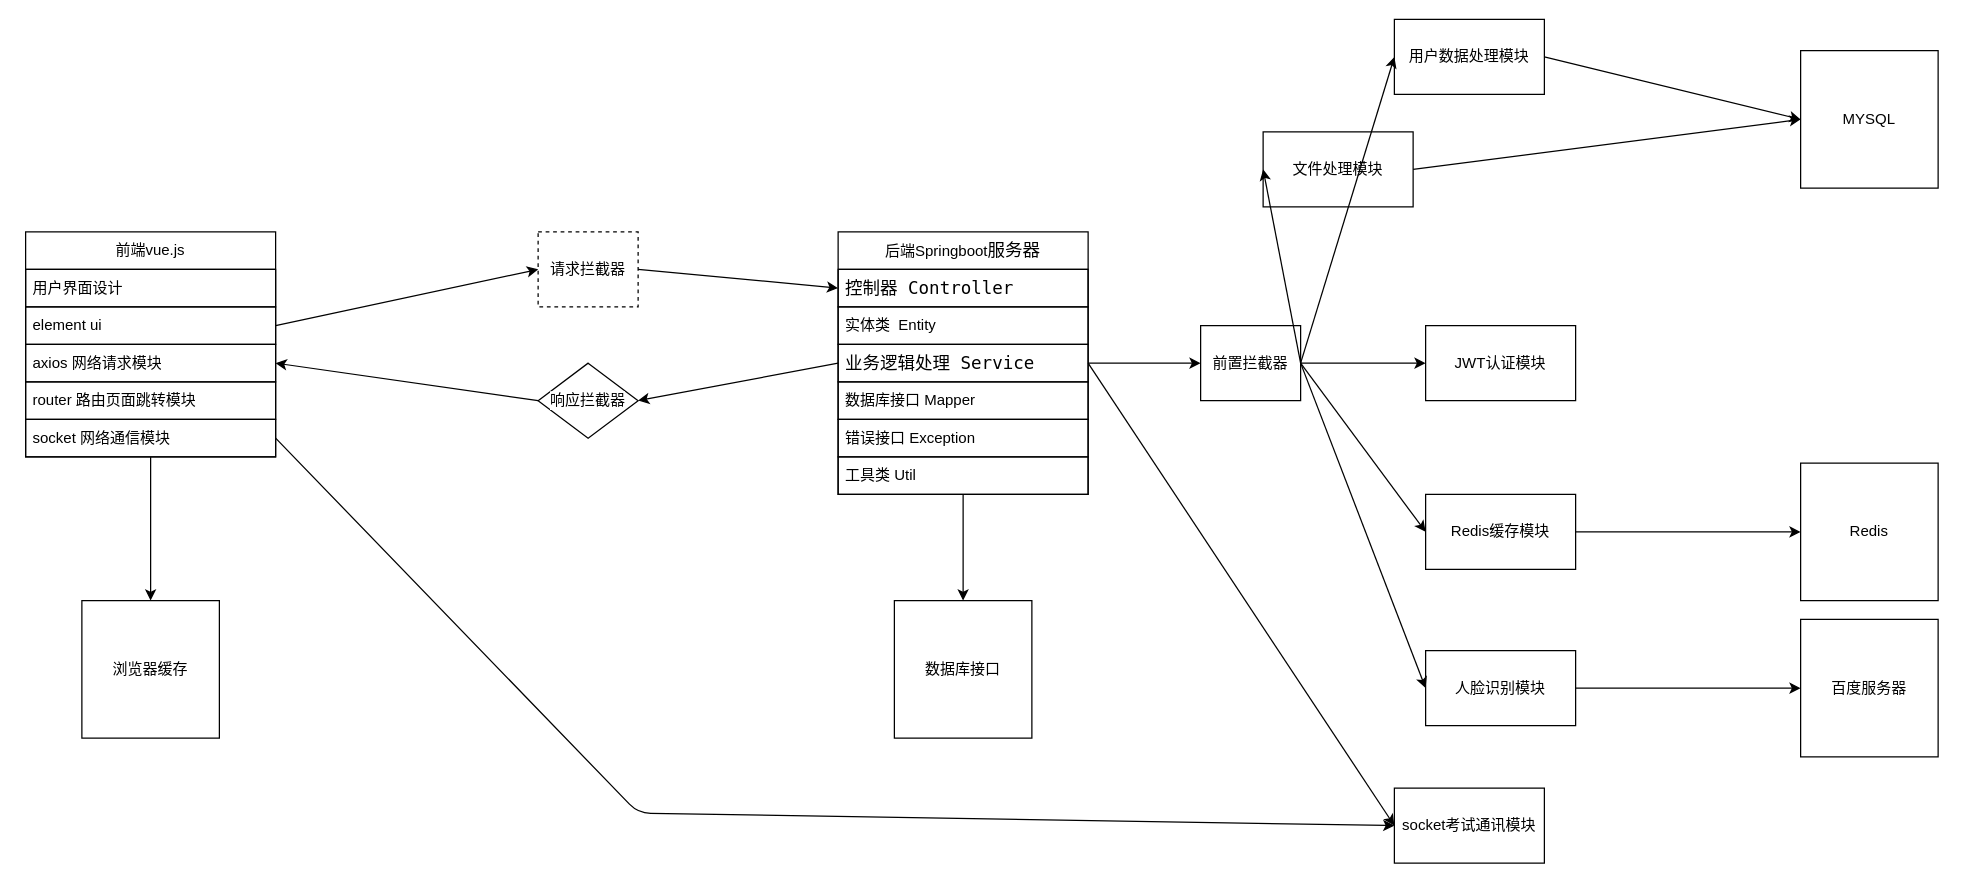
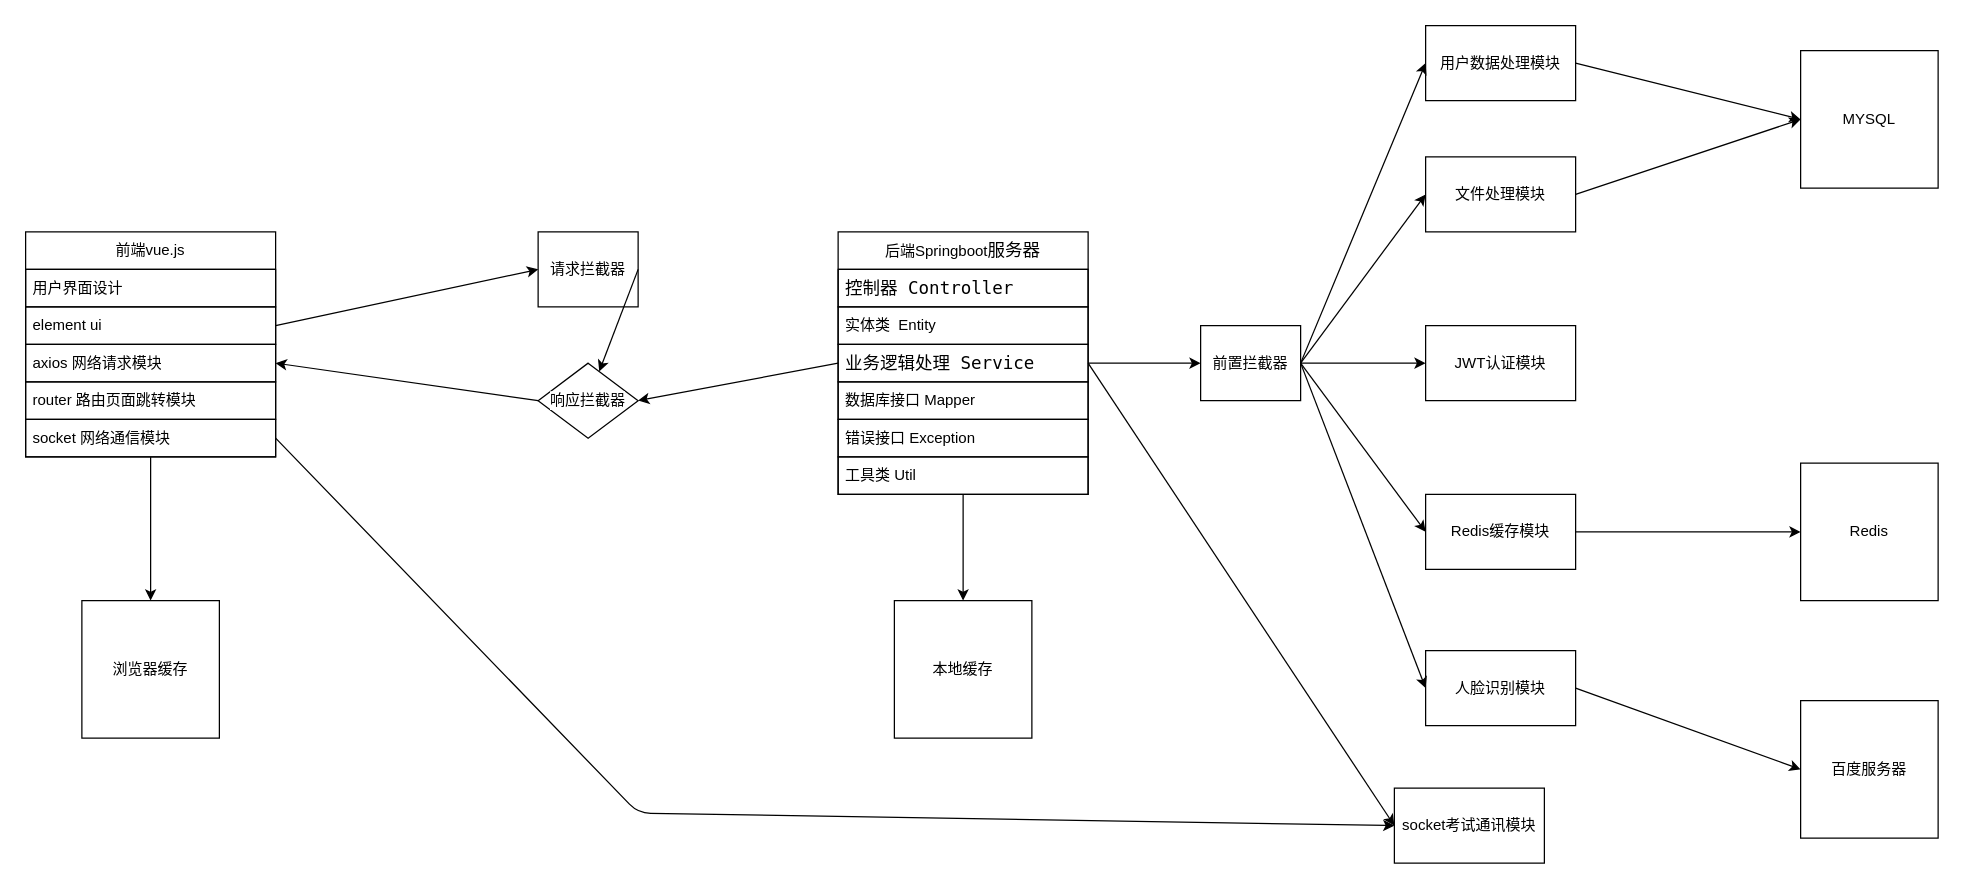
(1469, 57) -> (1501, 63)
(1338, 169) -> (1501, 194)
(588, 269) -> (588, 269)
(734, 278) -> (620, 316)
(963, 669) -> (963, 669)
(1869, 688) -> (1869, 769)
